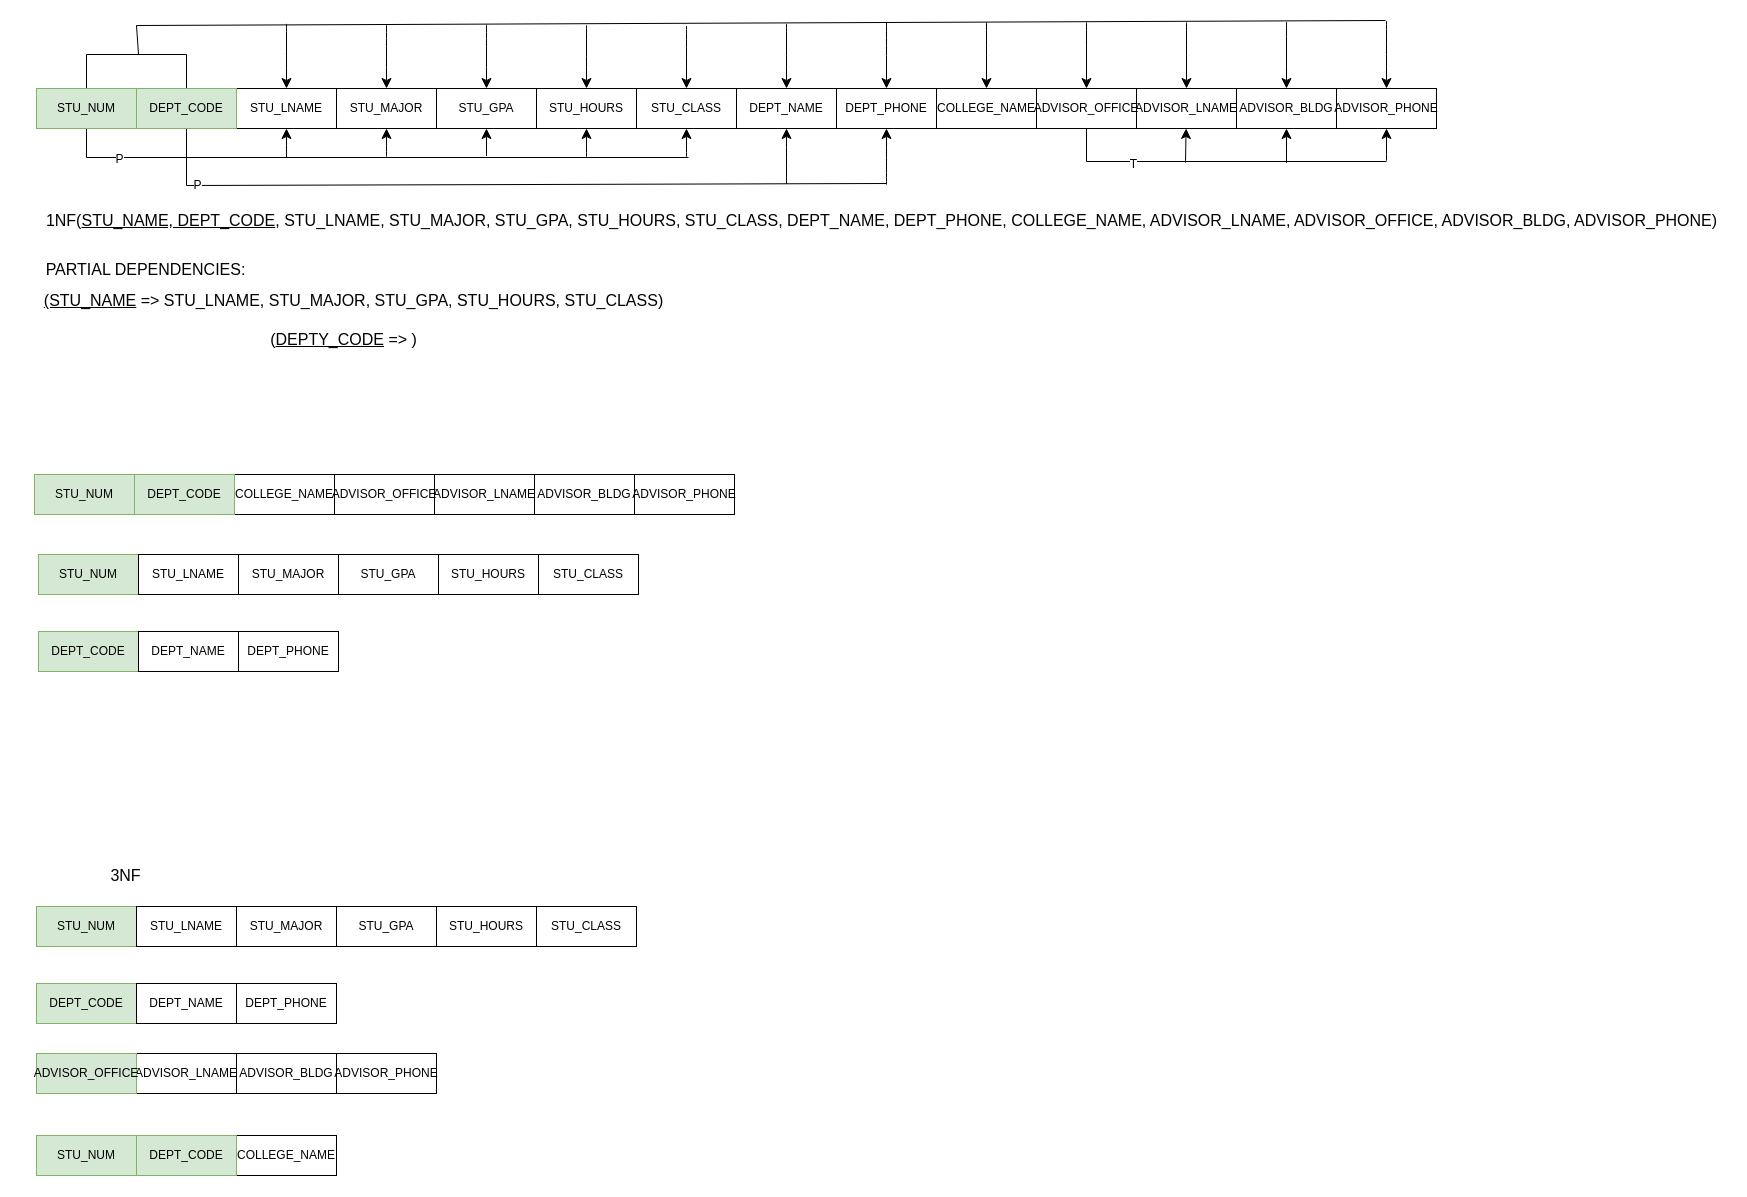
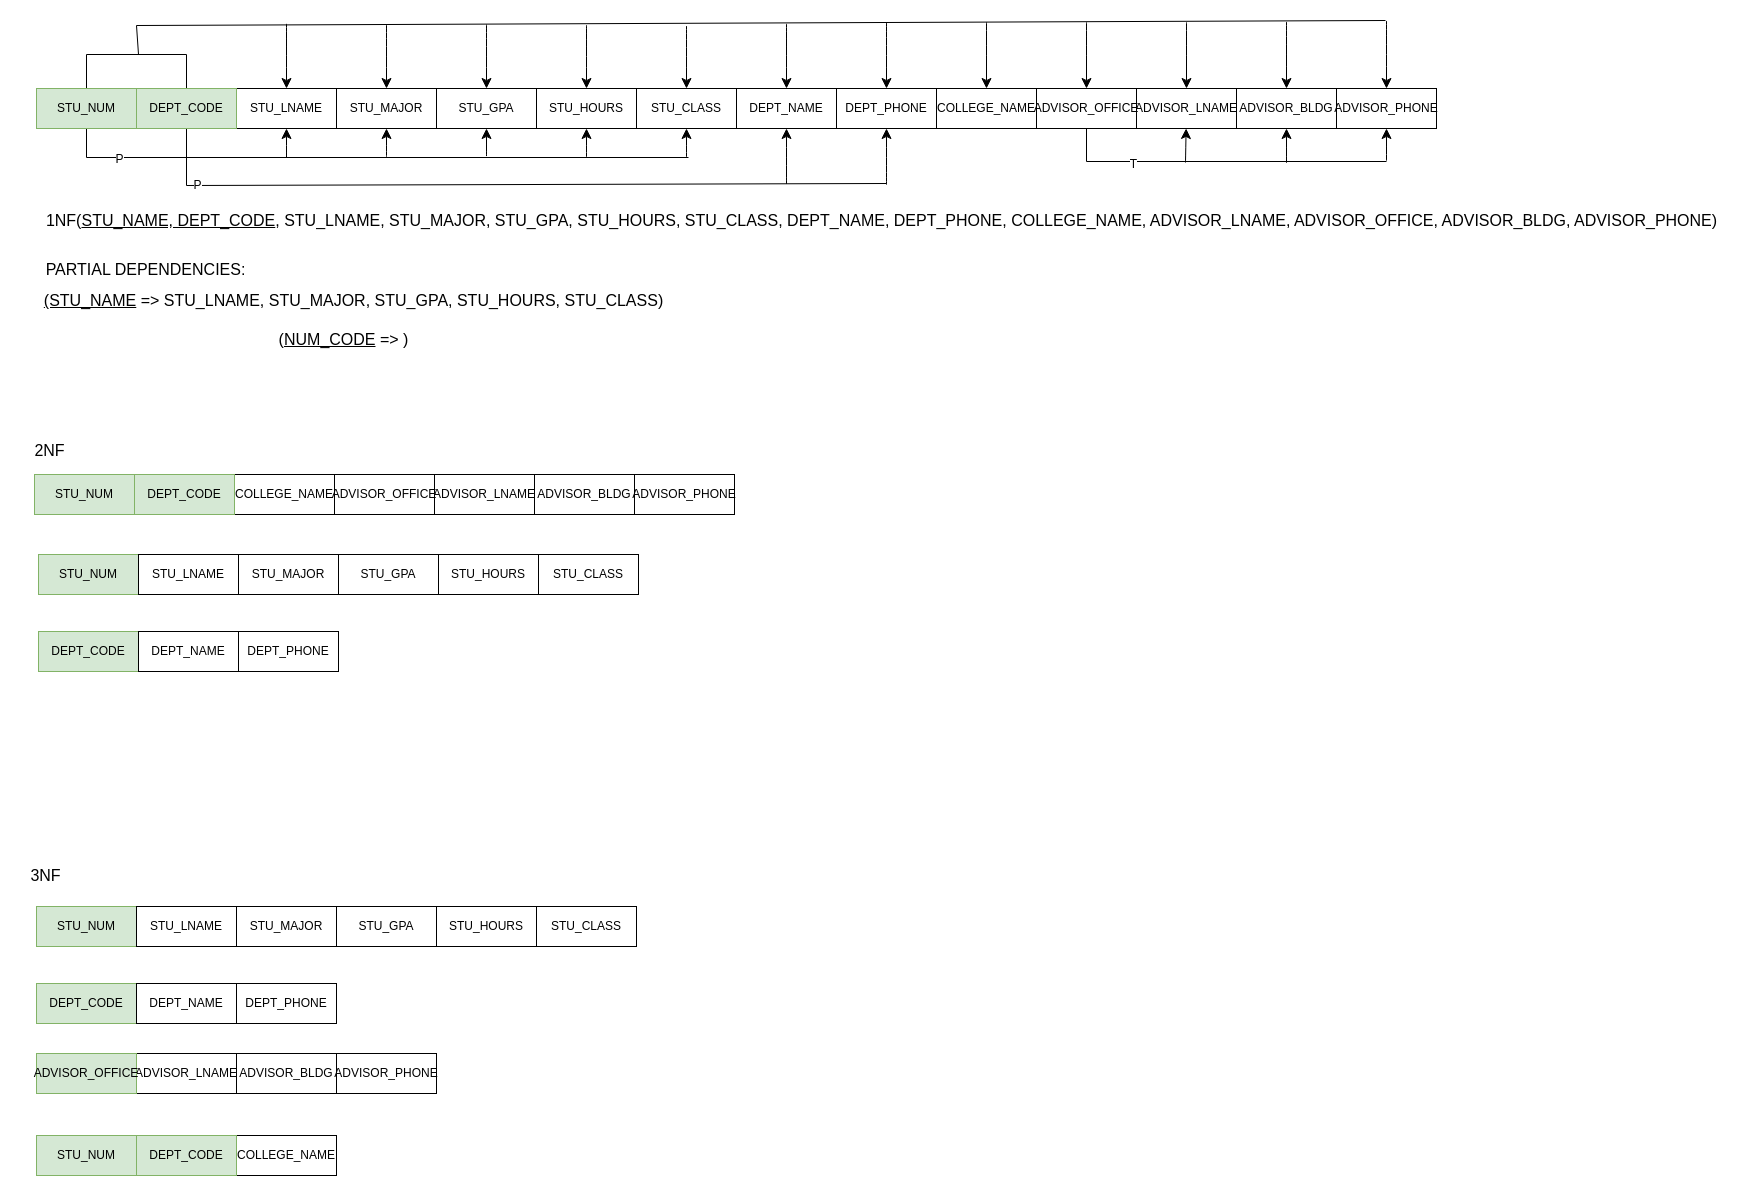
(344, 340) -> (344, 340)
none -> (49, 451)
(125, 876) -> (45, 876)
